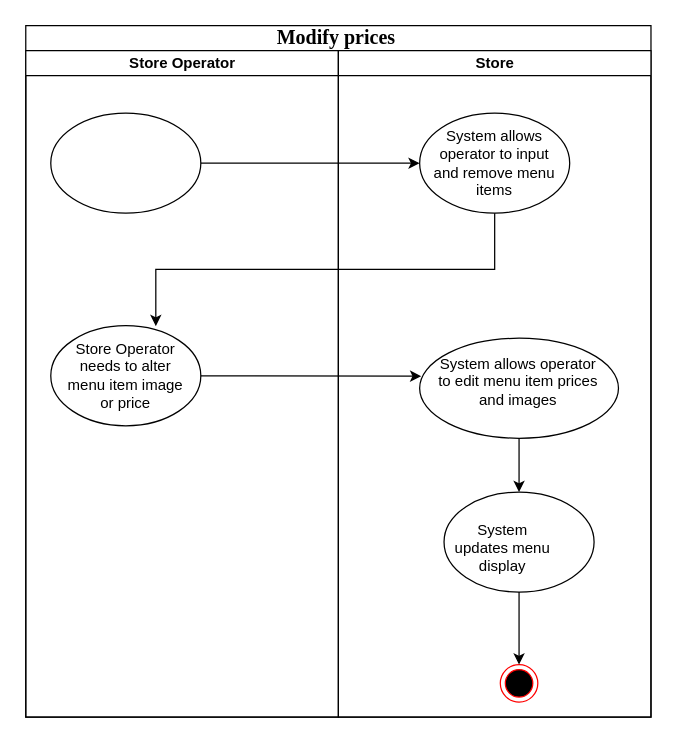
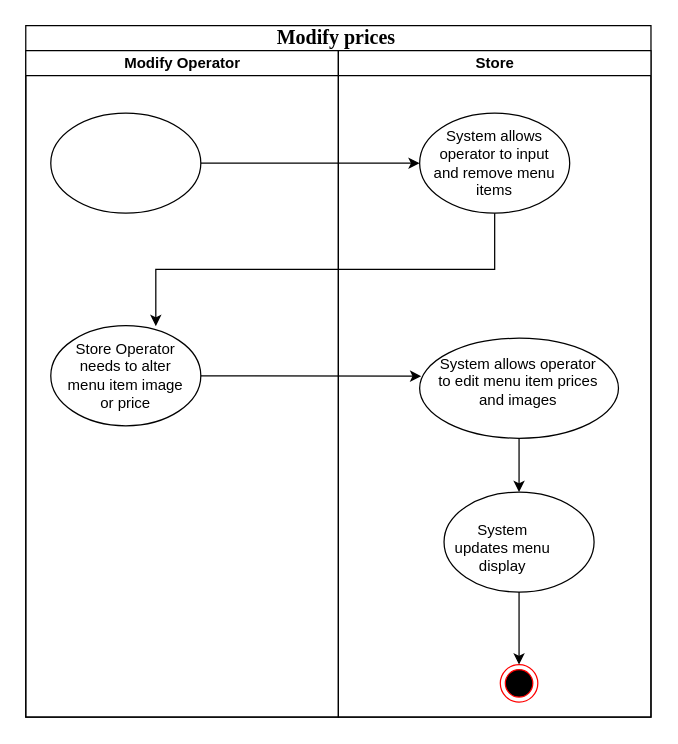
(183, 63) -> (183, 63)
